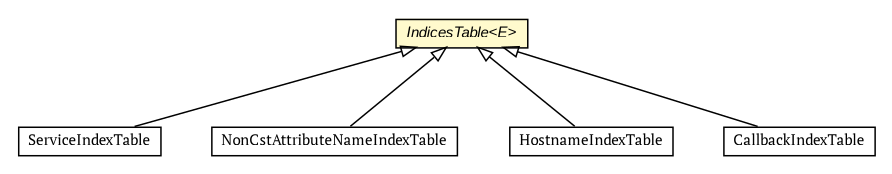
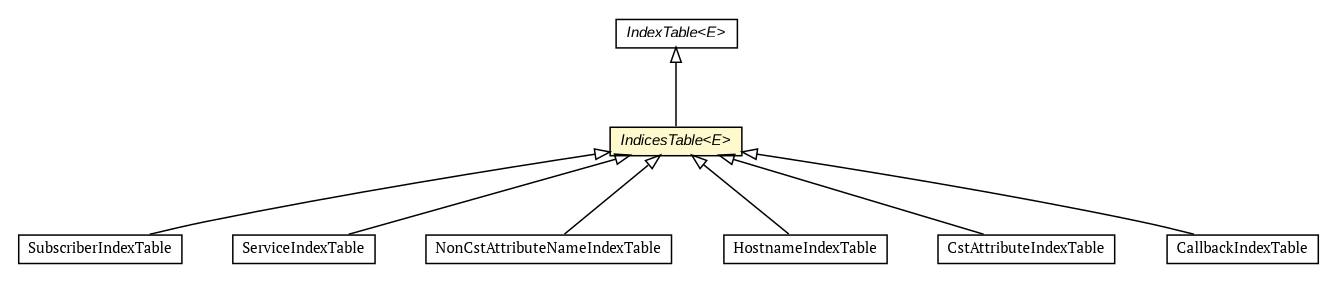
none -> (676, 33)
none -> (100, 249)
none -> (1026, 249)
